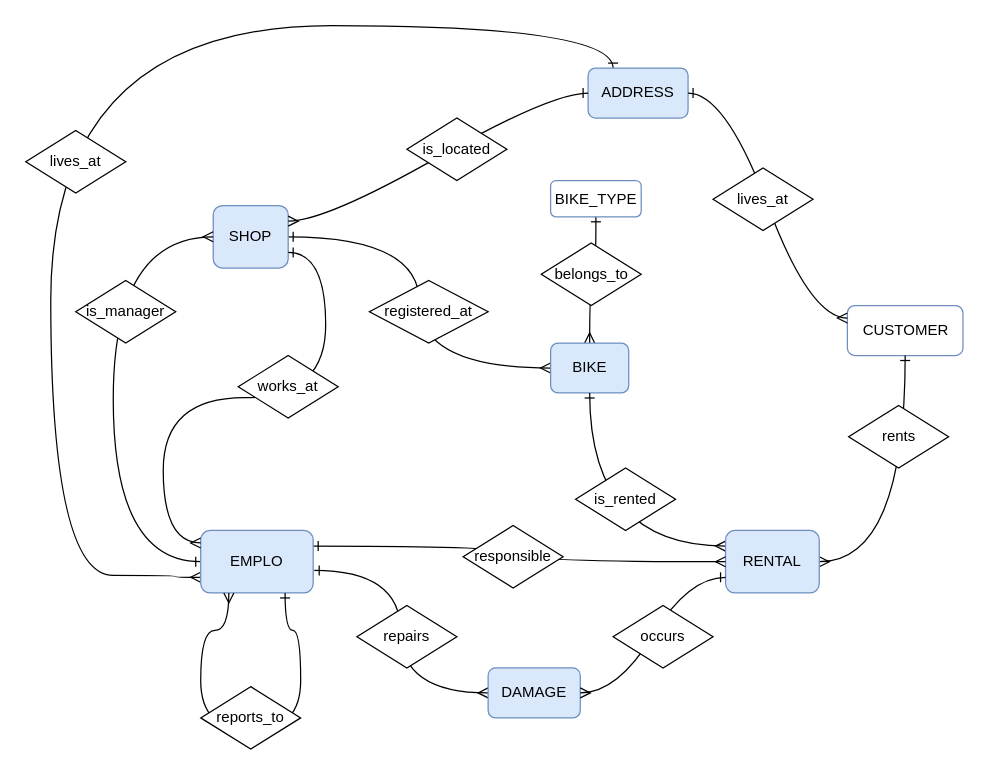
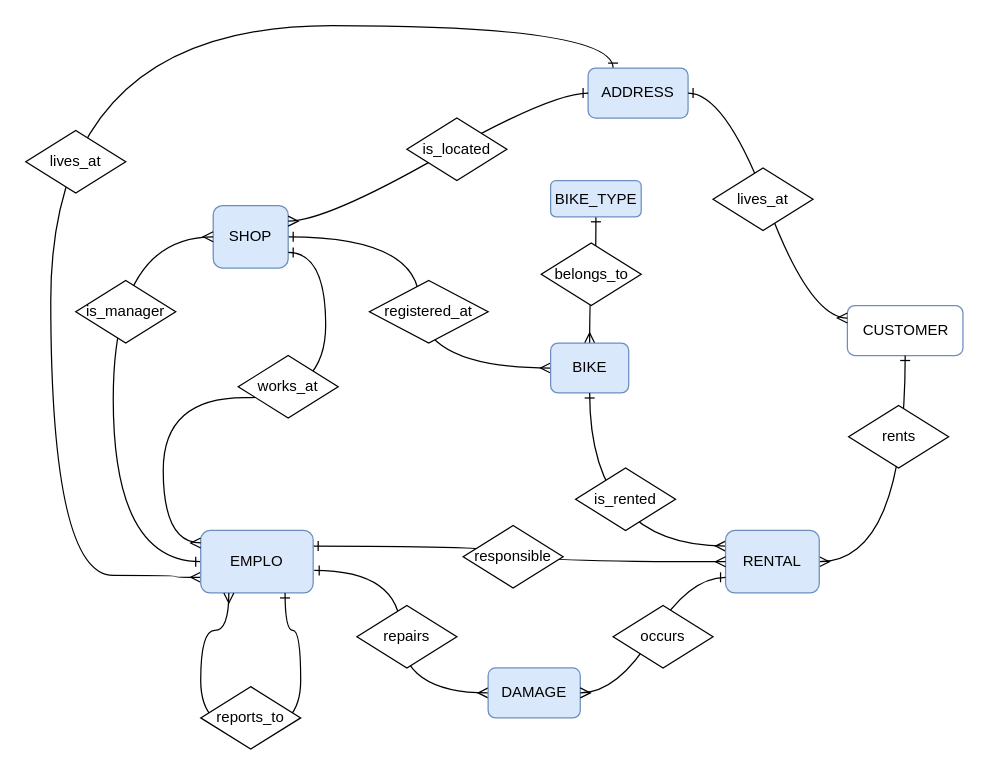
(596, 199) -> (596, 199)
